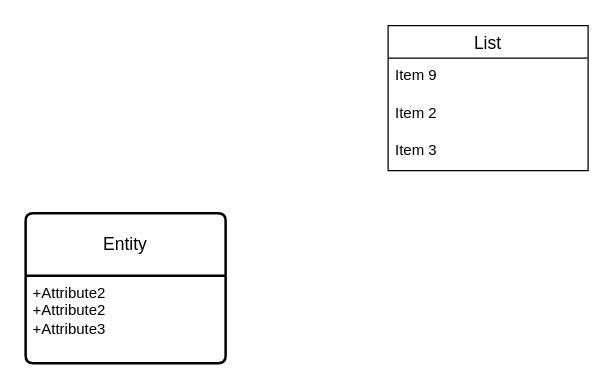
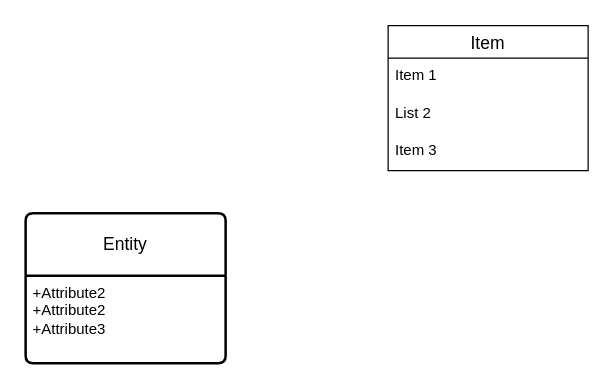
(488, 43) -> (488, 43)
(419, 76) -> (419, 76)
(419, 113) -> (417, 113)
